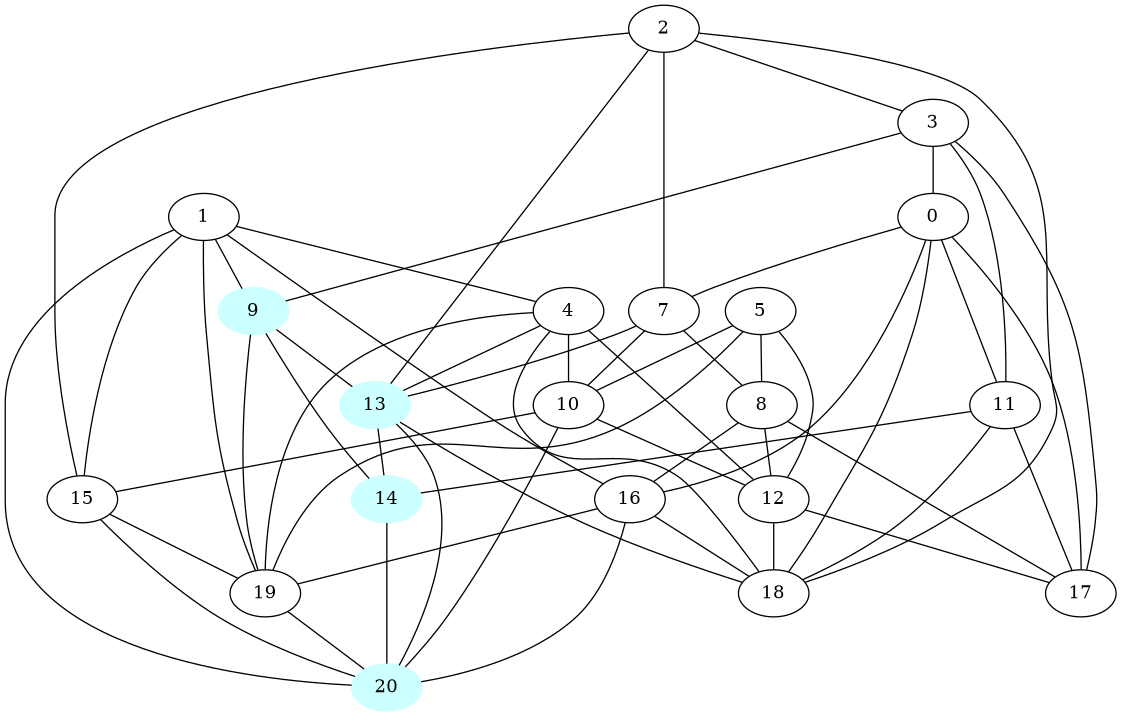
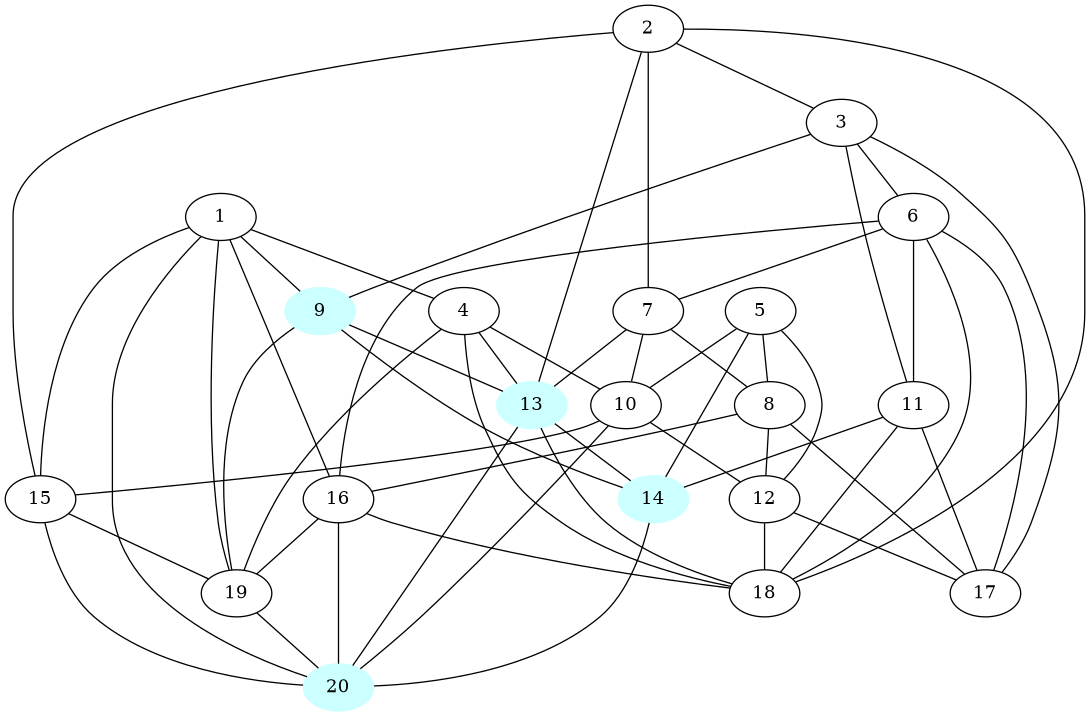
(933, 217) -> (914, 217)
(675, 409) -> none
(498, 447) -> (707, 405)
